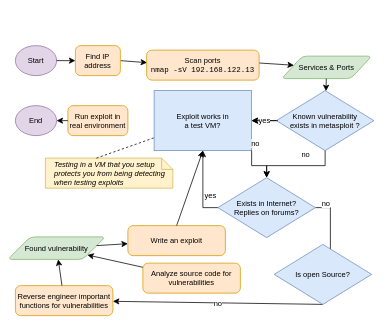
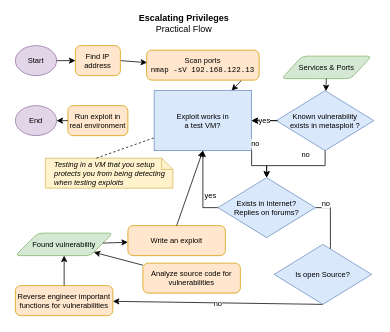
none -> (184, 23)
(273, 64) -> (238, 83)
(57, 248) -> (64, 244)
